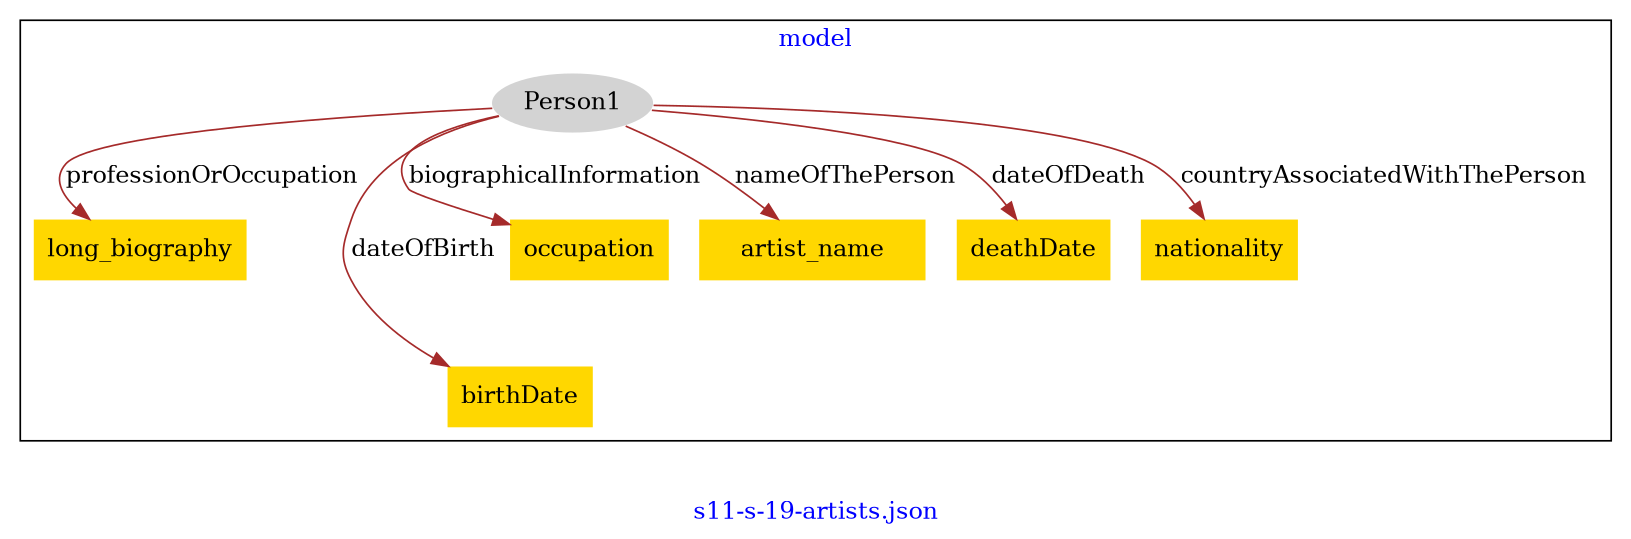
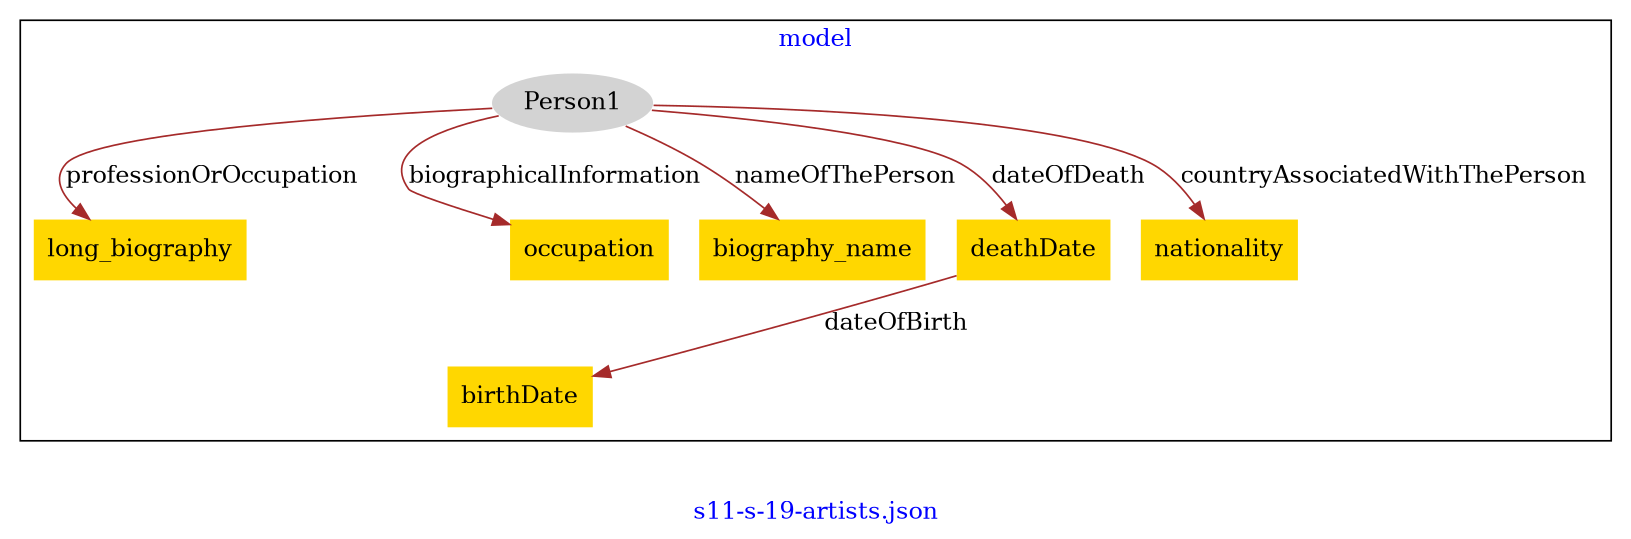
(353, 215) -> (783, 325)
(812, 250) -> (812, 250)
